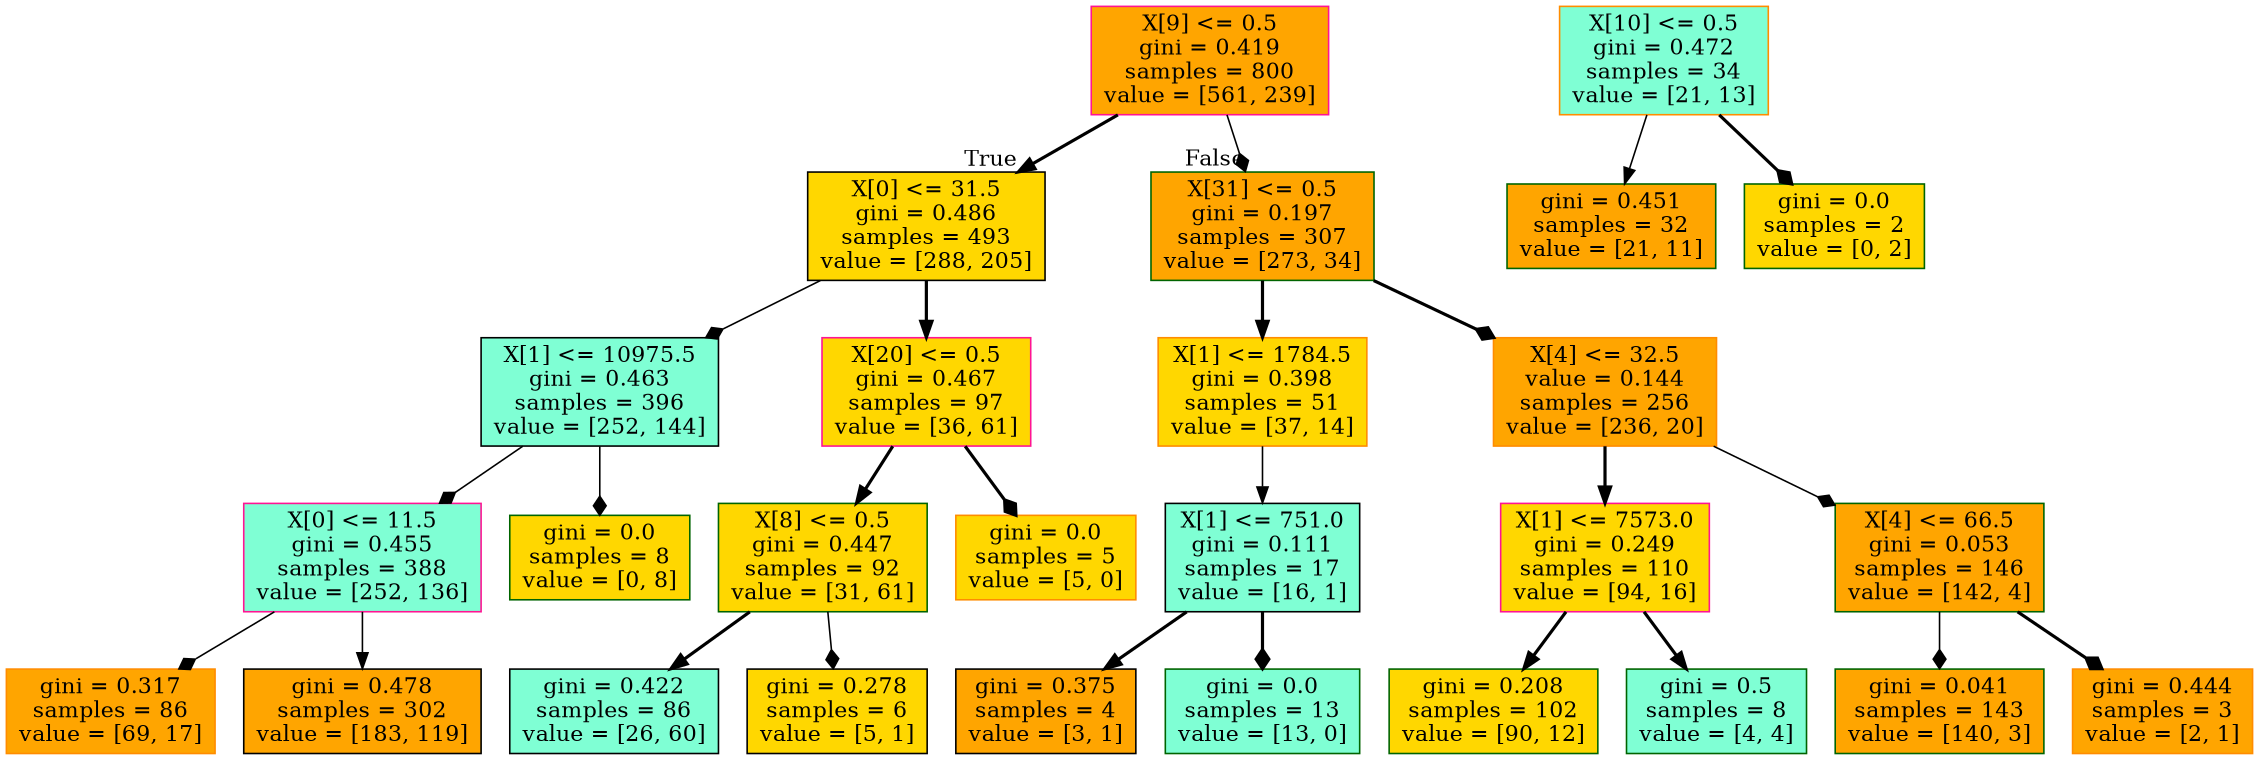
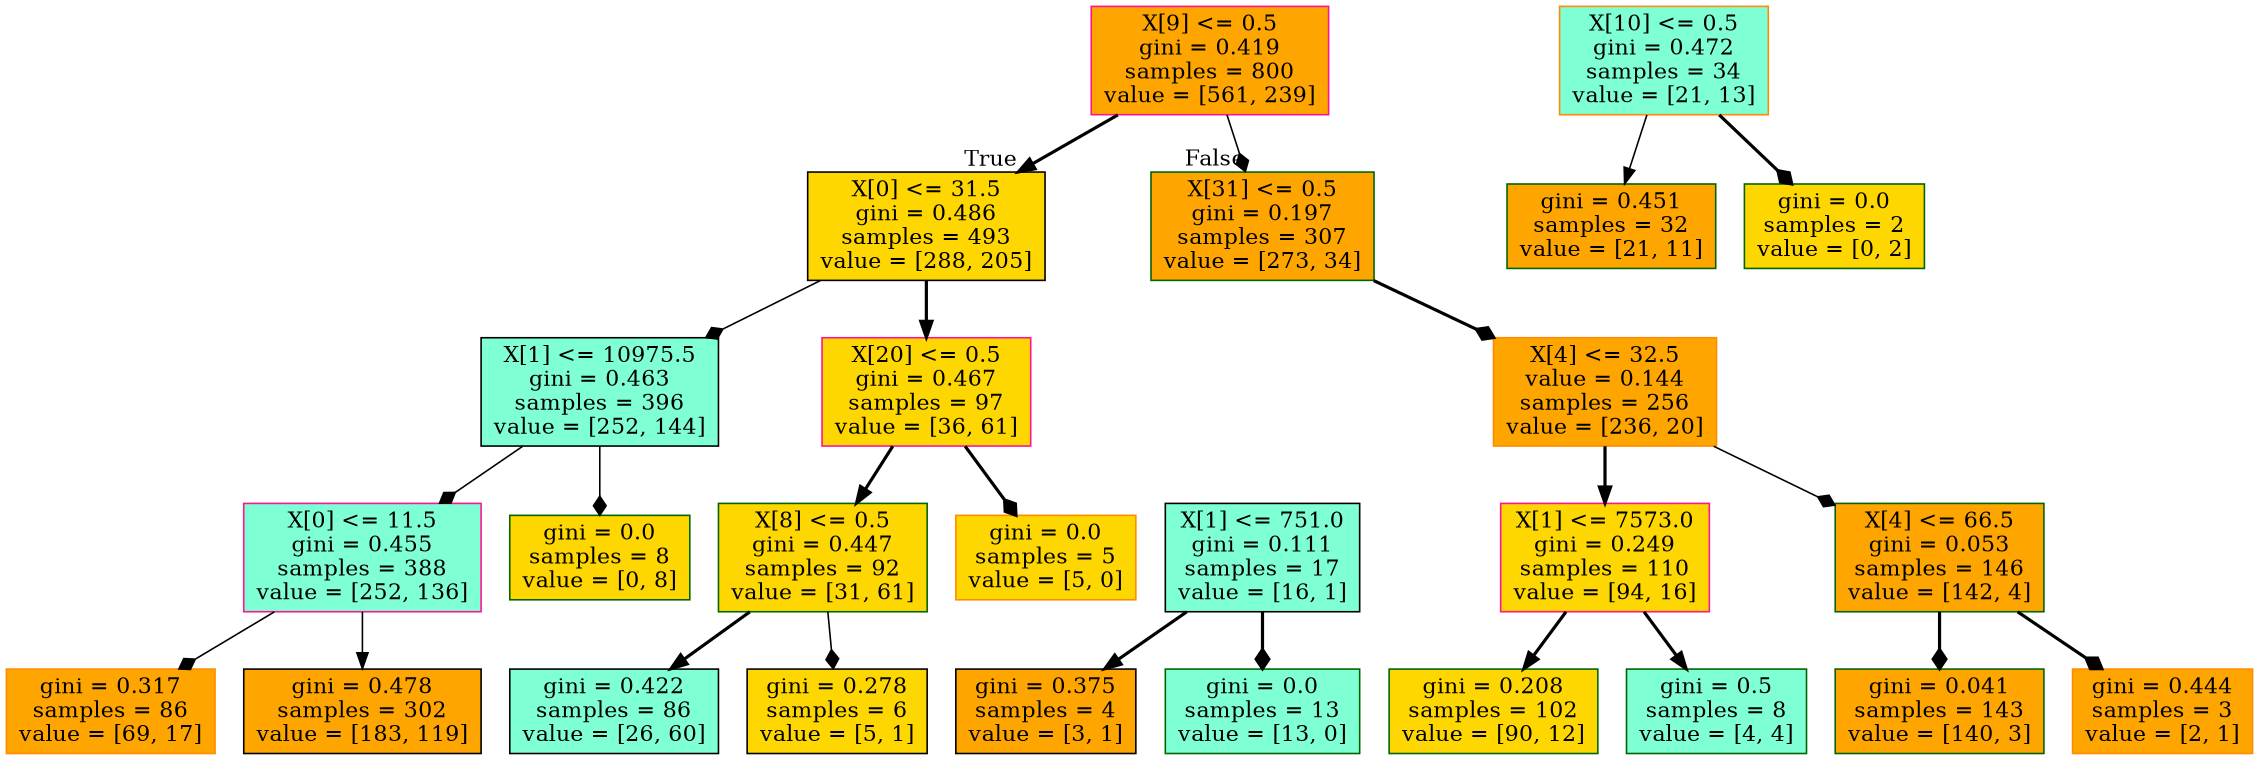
(1262, 392) -> none
(1940, 631) -> (1940, 631)
